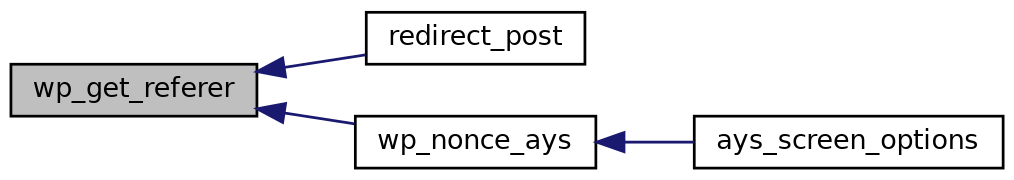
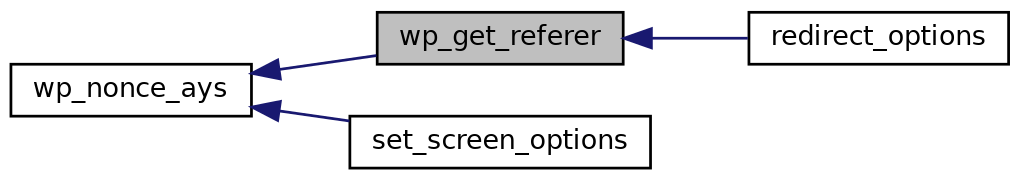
(476, 38) -> (879, 38)
(319, 118) -> (328, 62)
(849, 142) -> (500, 142)
